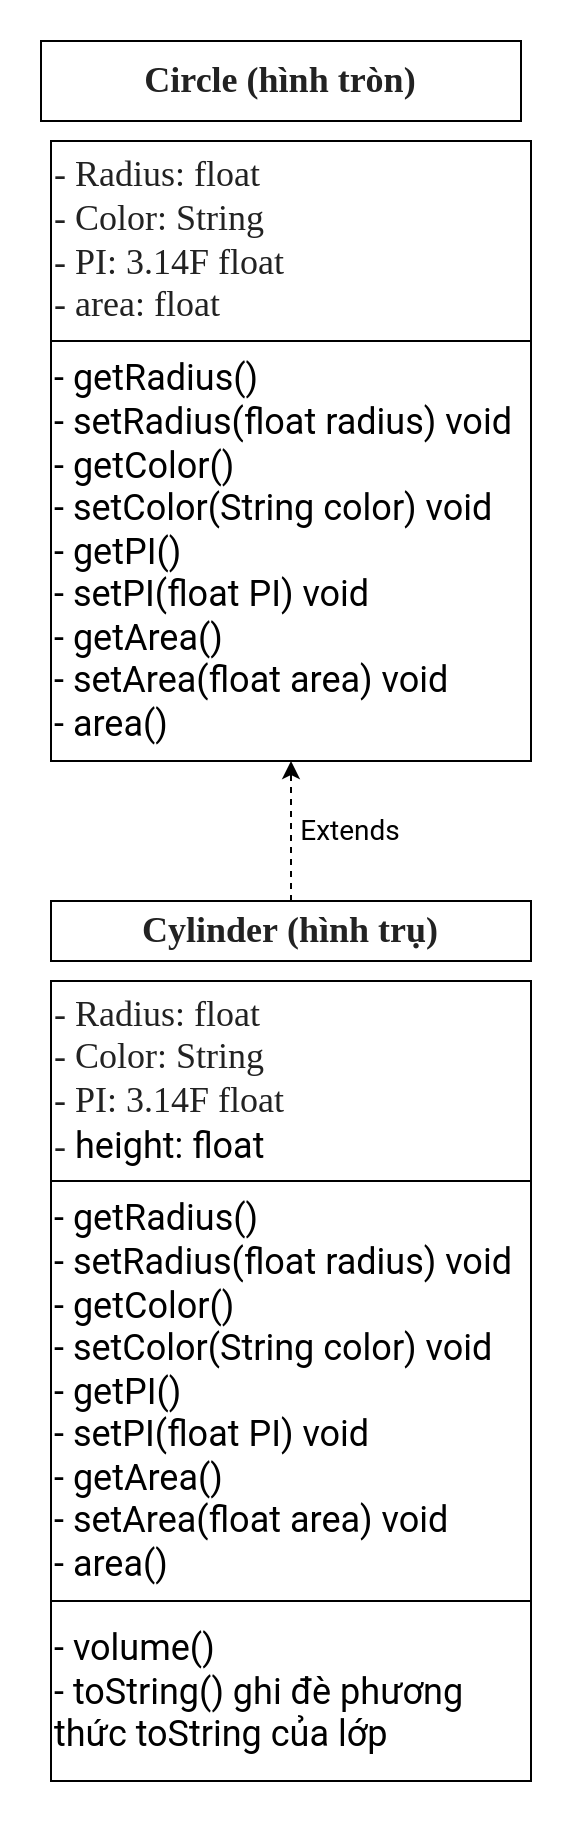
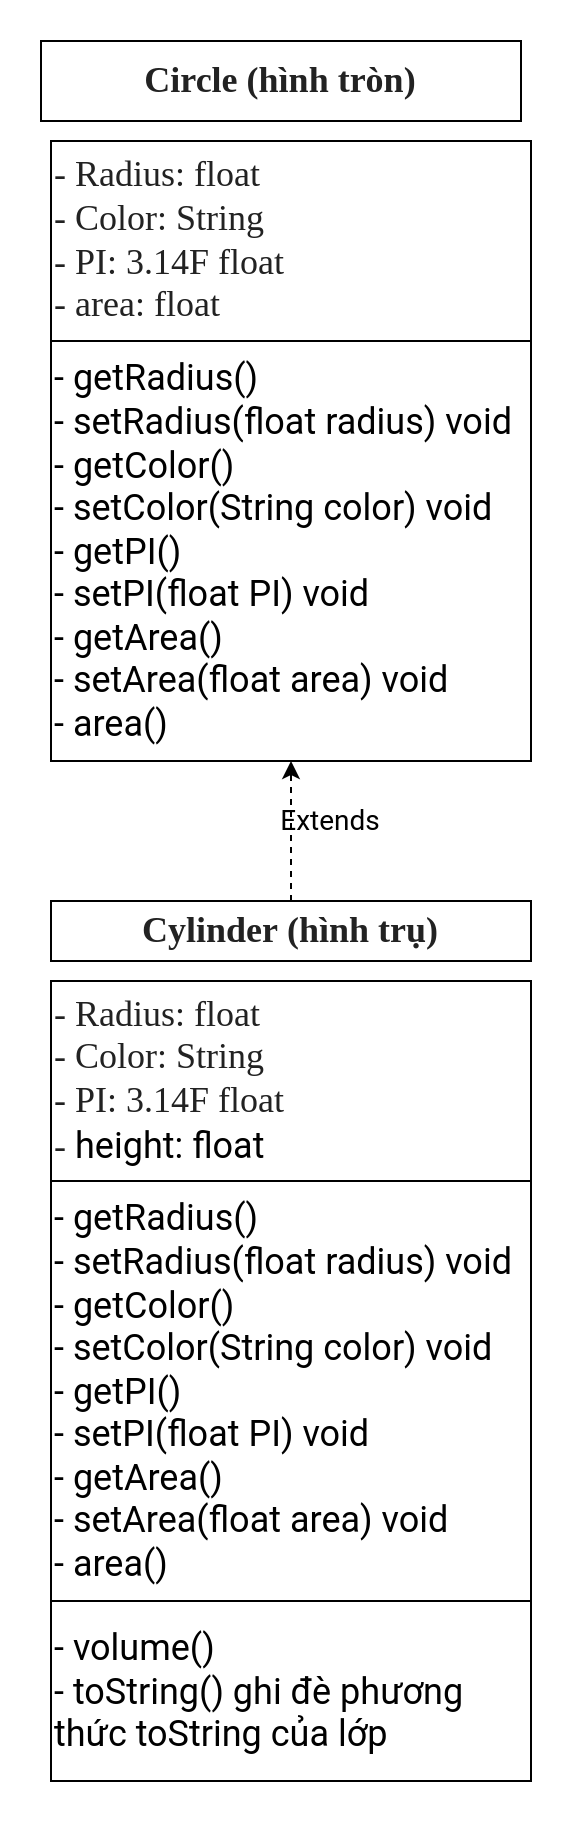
(351, 831) -> (331, 821)
